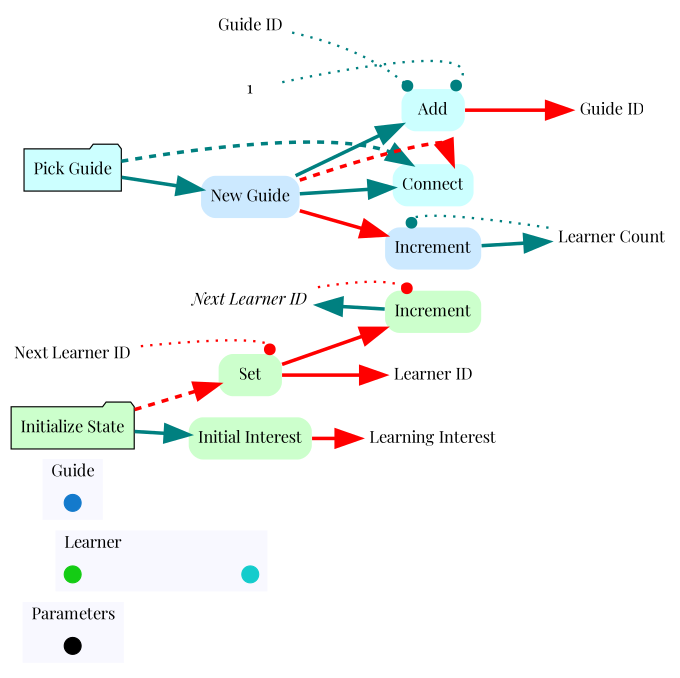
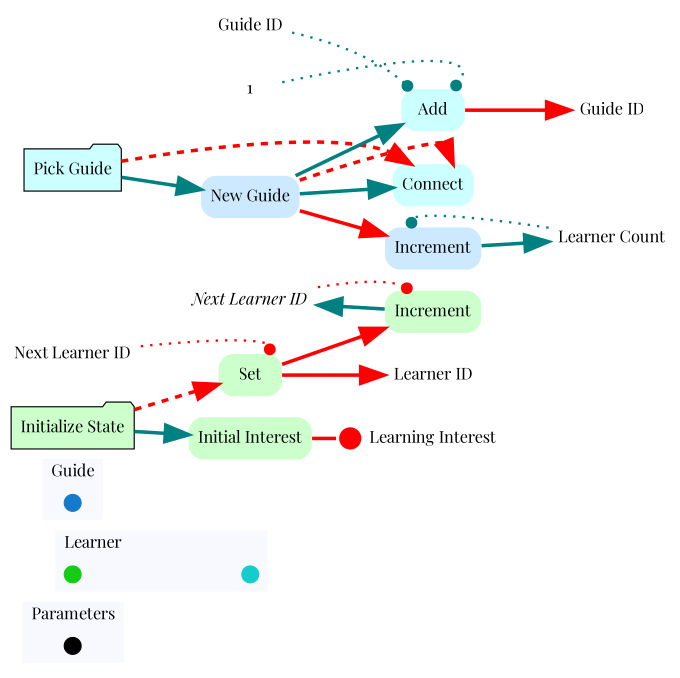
(256, 144) -> (256, 144)
(324, 438) -> (324, 438)
